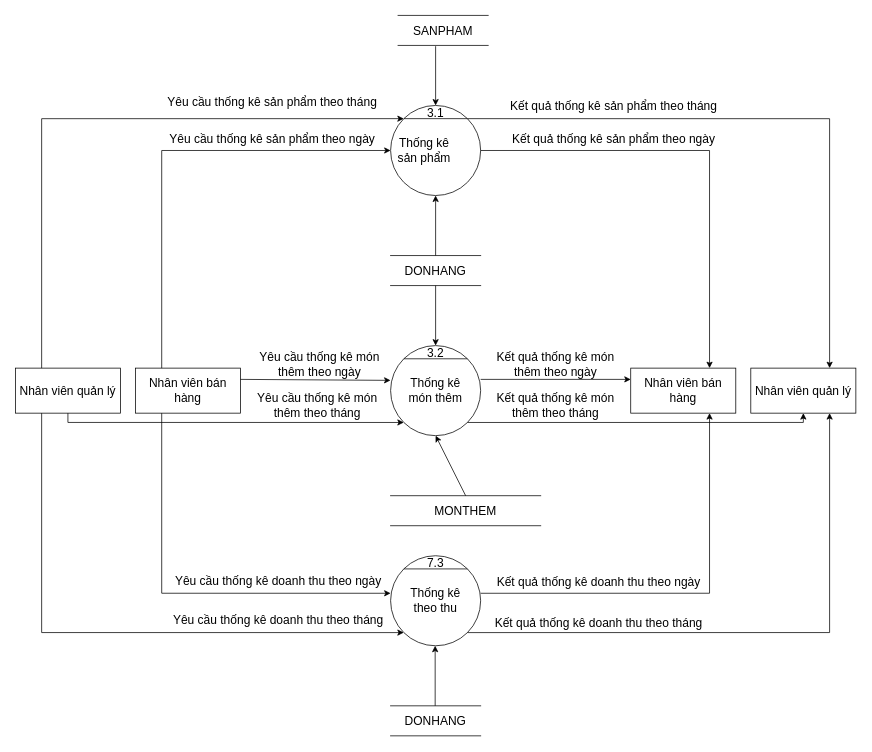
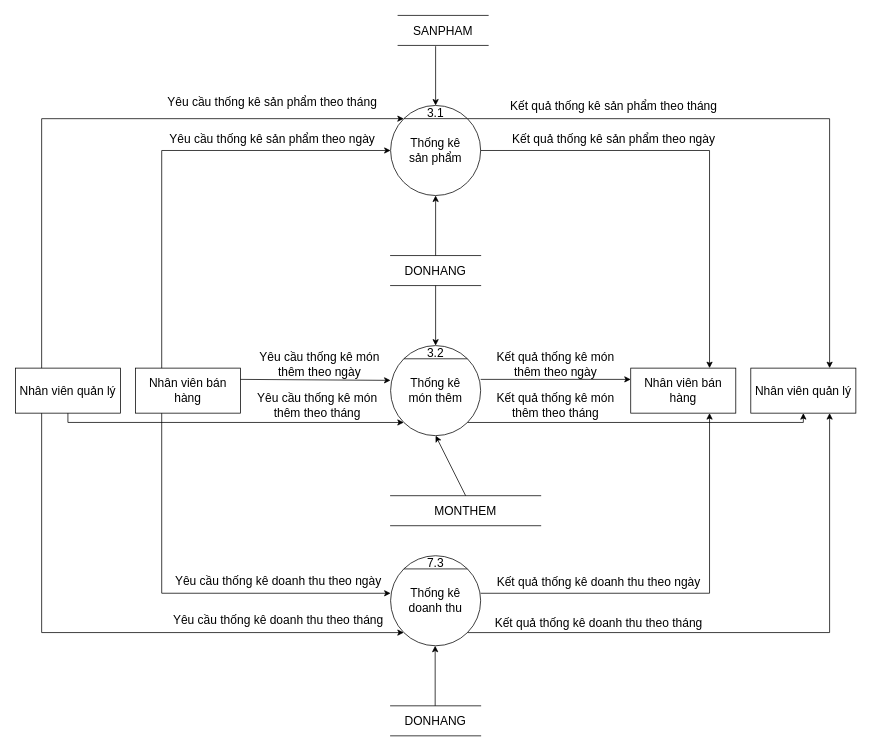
(424, 150) -> (435, 150)
(435, 600) -> (435, 600)
